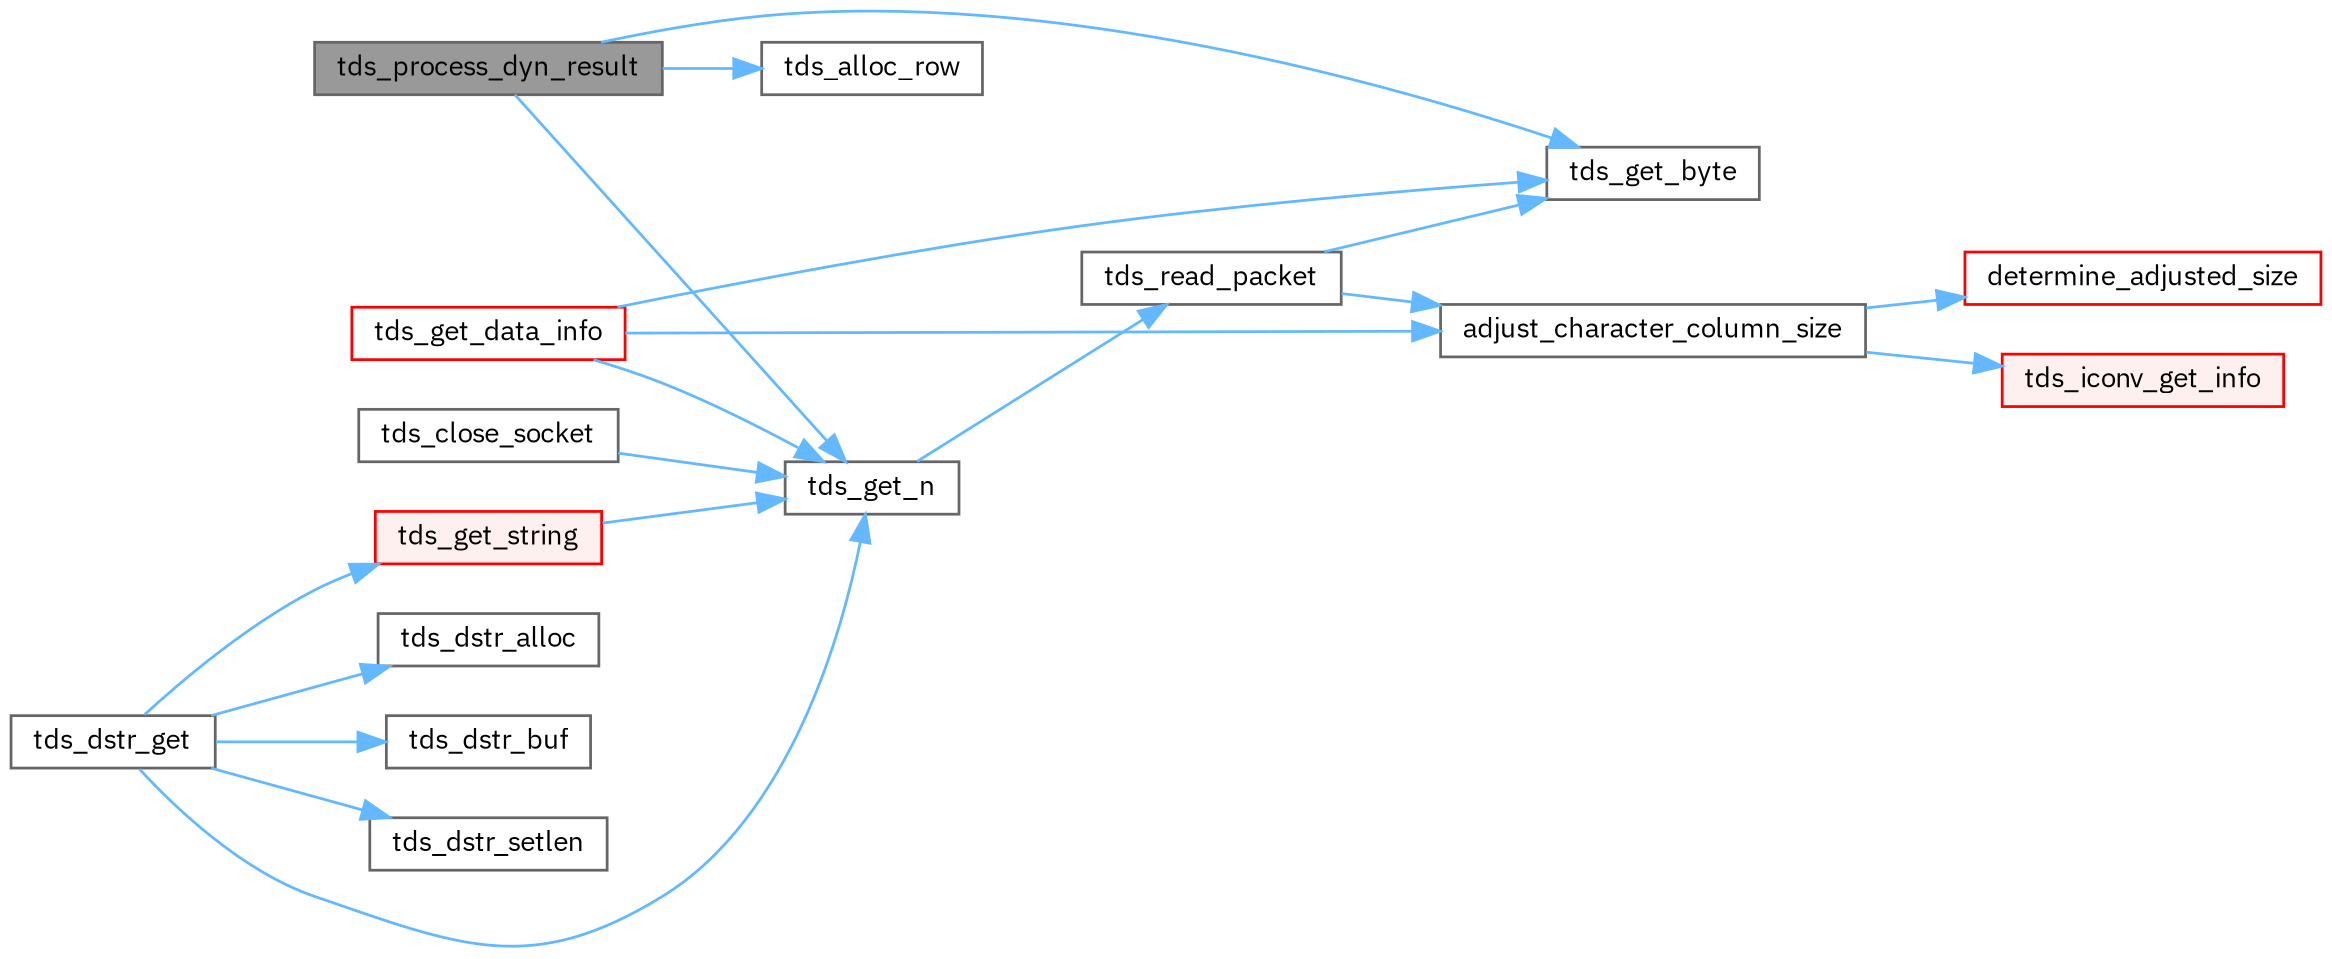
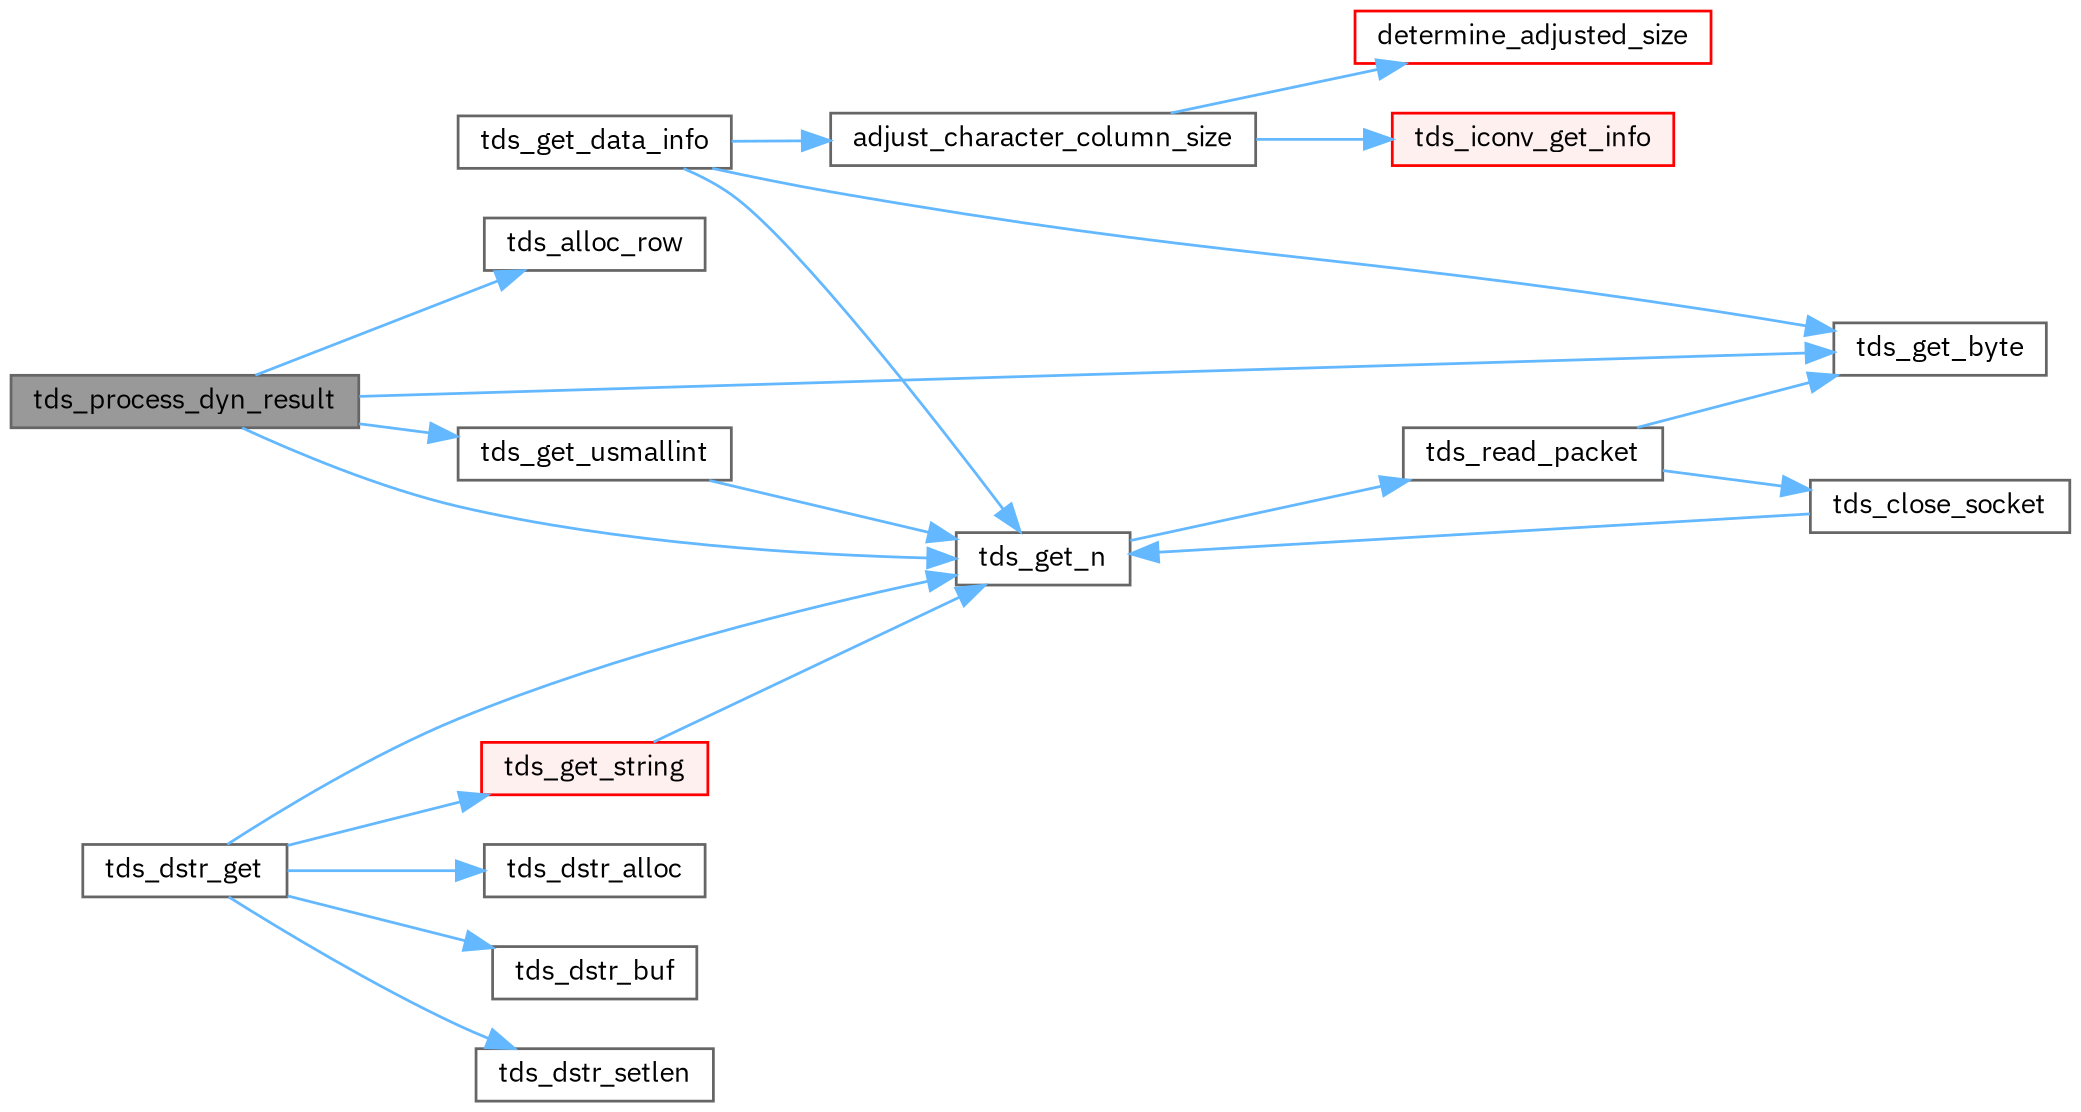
(1377, 298) -> (1722, 478)
(488, 333) -> (595, 142)
none -> (595, 454)
